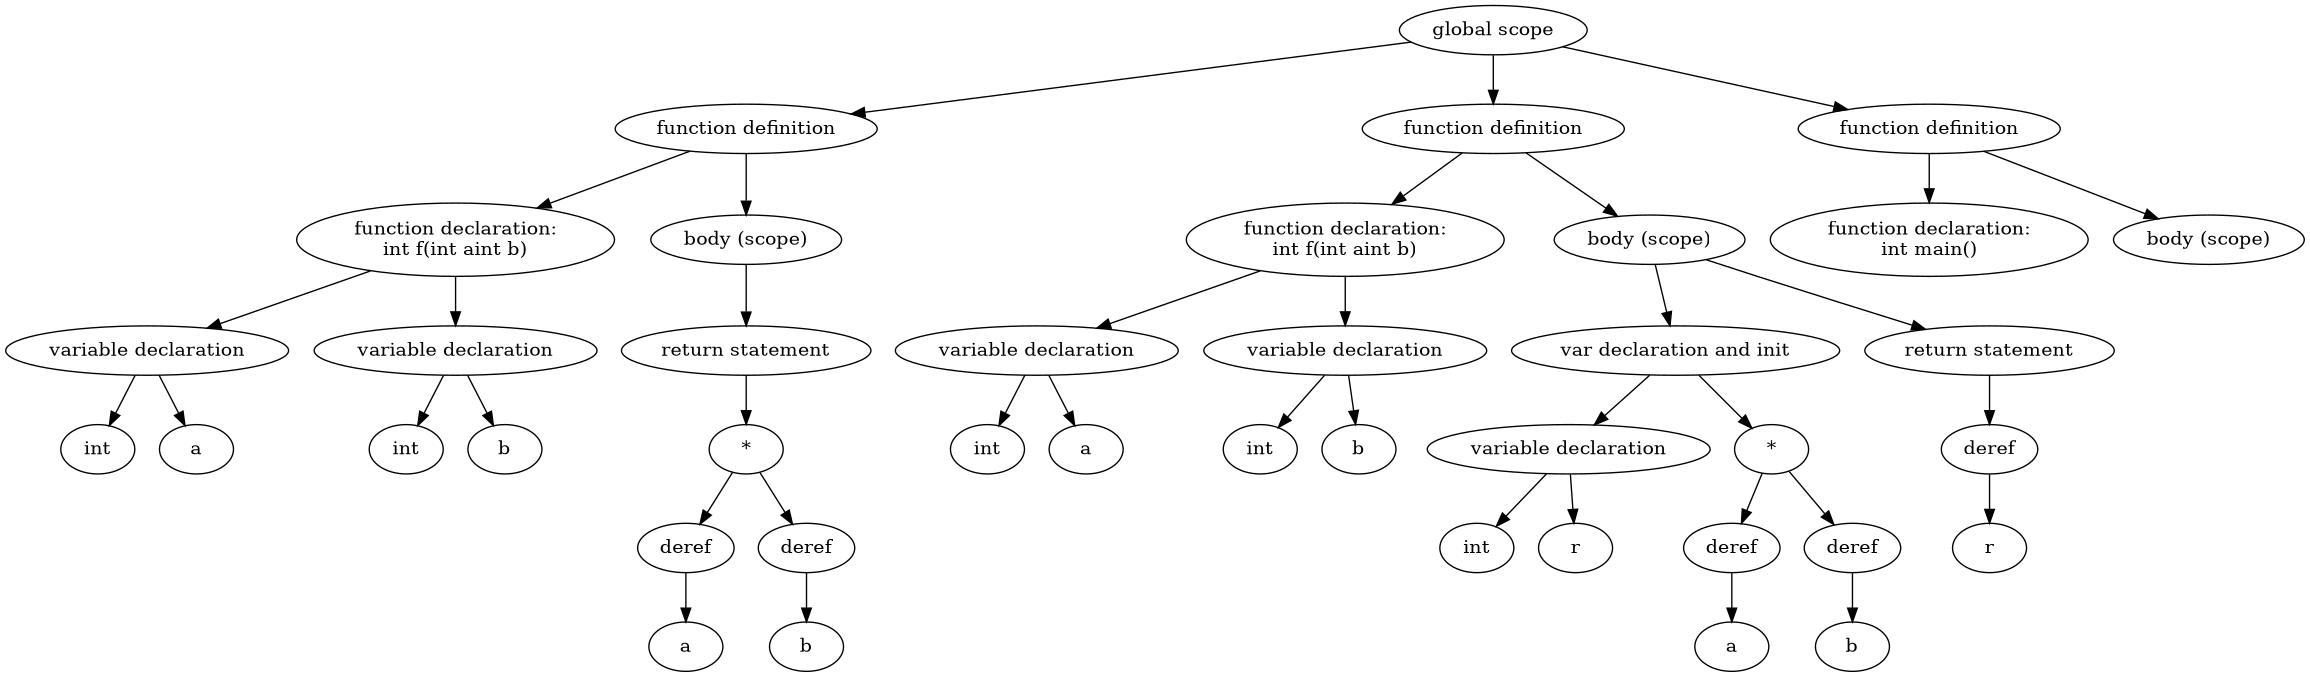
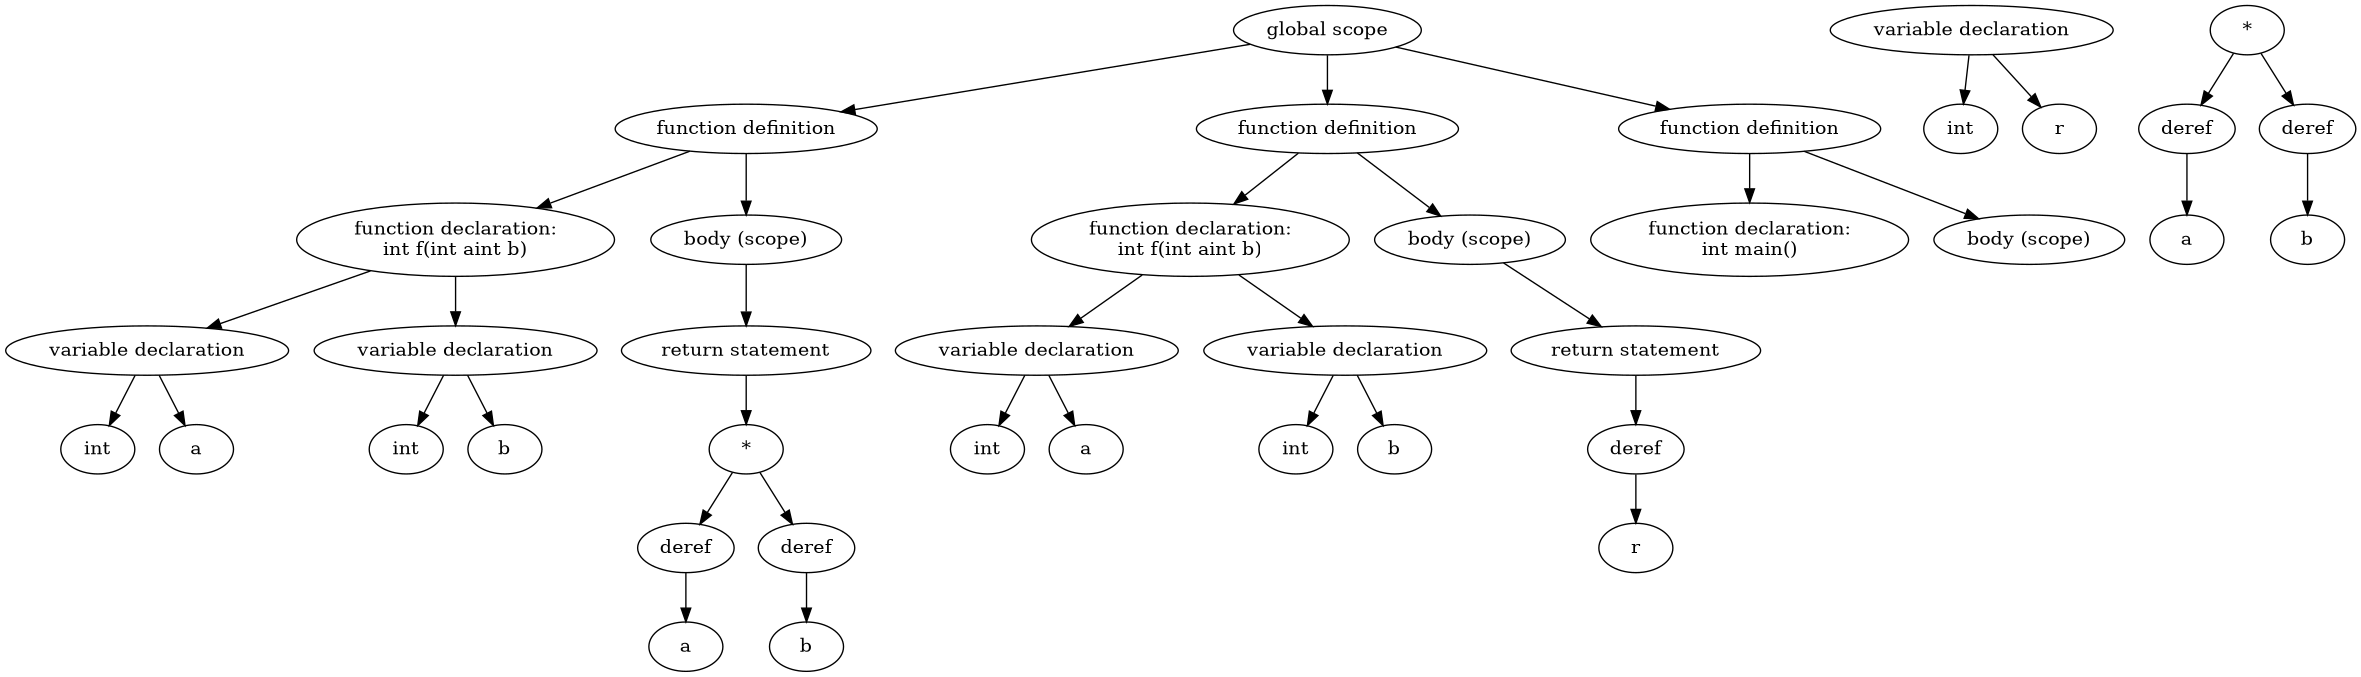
(1676, 351) -> none
